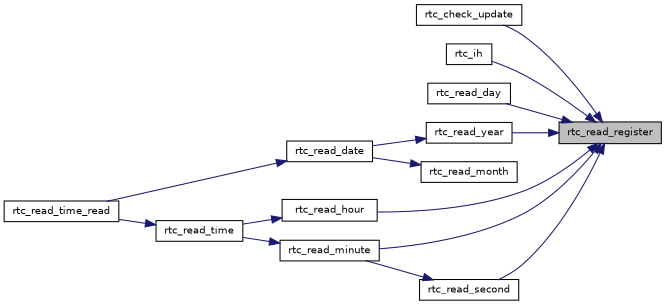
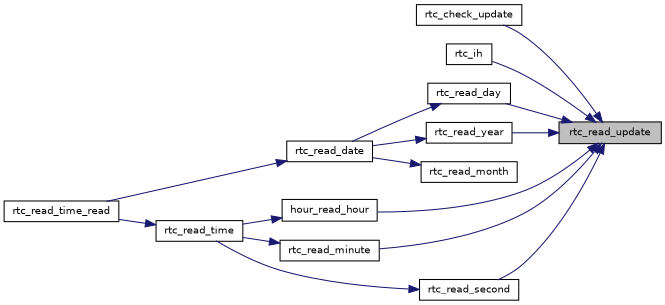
none -> (391, 124)
(610, 133) -> (610, 133)
(330, 210) -> (330, 210)
(394, 269) -> (309, 277)
